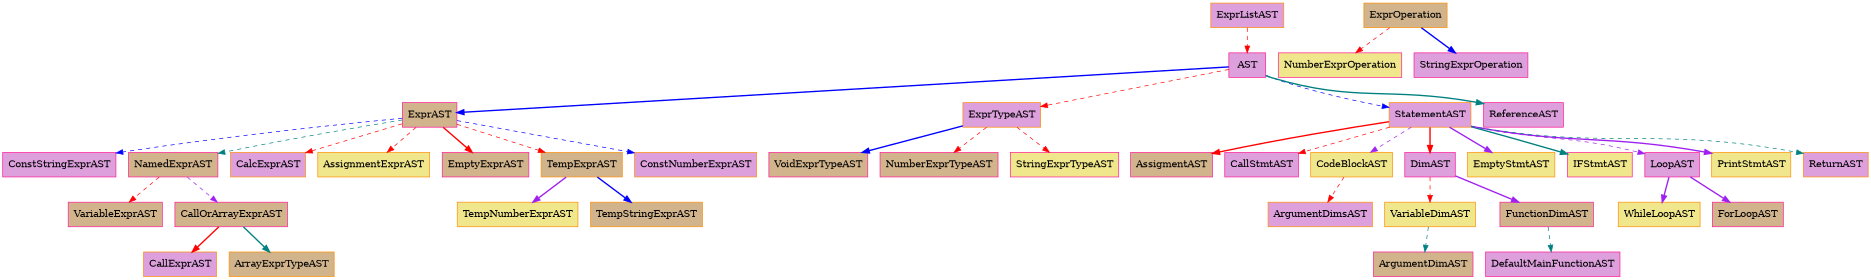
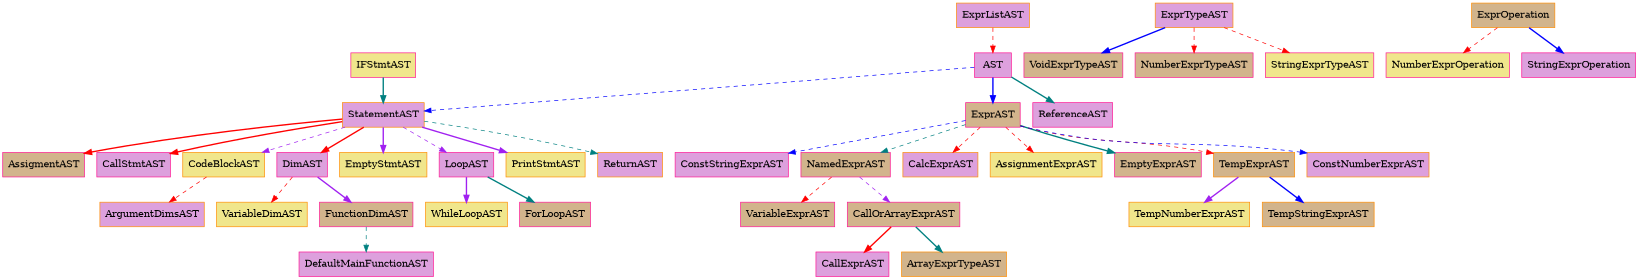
(1138, 87) -> none
(455, 138) -> (1070, 141)
(1347, 139) -> (260, 136)
(1516, 139) -> (383, 87)
(1707, 188) -> (508, 188)
(180, 264) -> (852, 264)
(1423, 264) -> none
